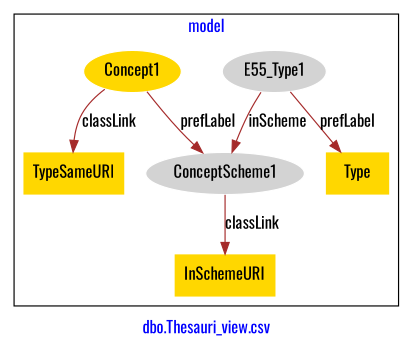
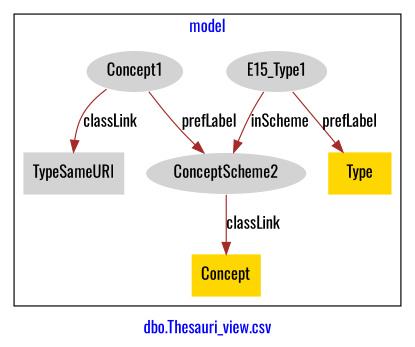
(132, 72) -> (135, 72)
(274, 72) -> (277, 72)
(74, 173) -> (74, 173)
(225, 173) -> (226, 173)
(225, 275) -> (226, 275)
